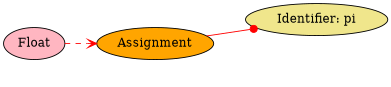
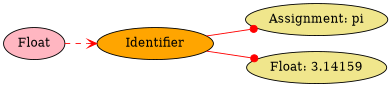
(317, 20) -> (317, 20)
(155, 44) -> (155, 44)
none -> (317, 68)
